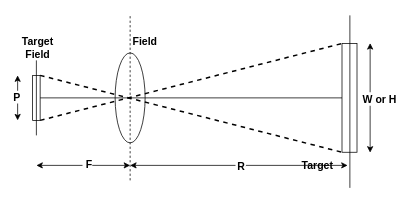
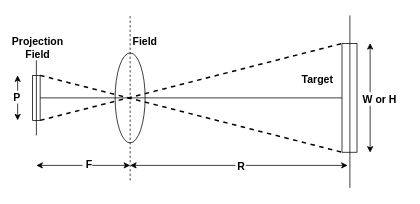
(38, 48) -> (38, 48)
(318, 165) -> (318, 79)
